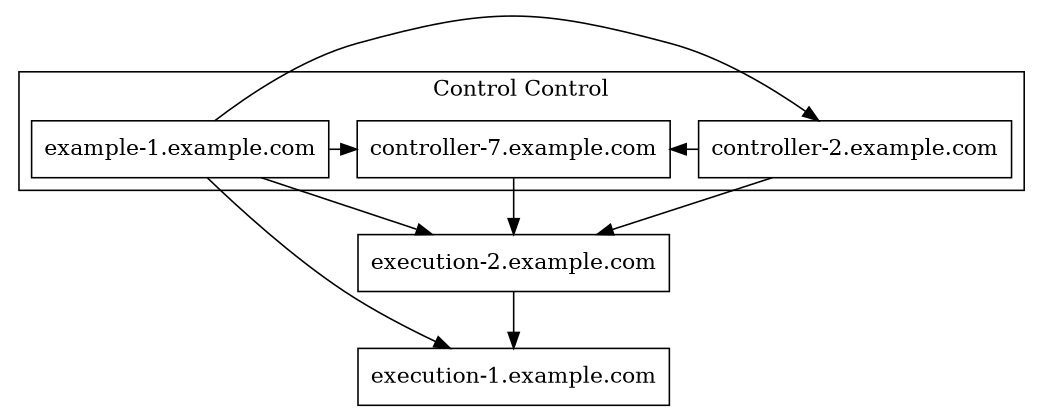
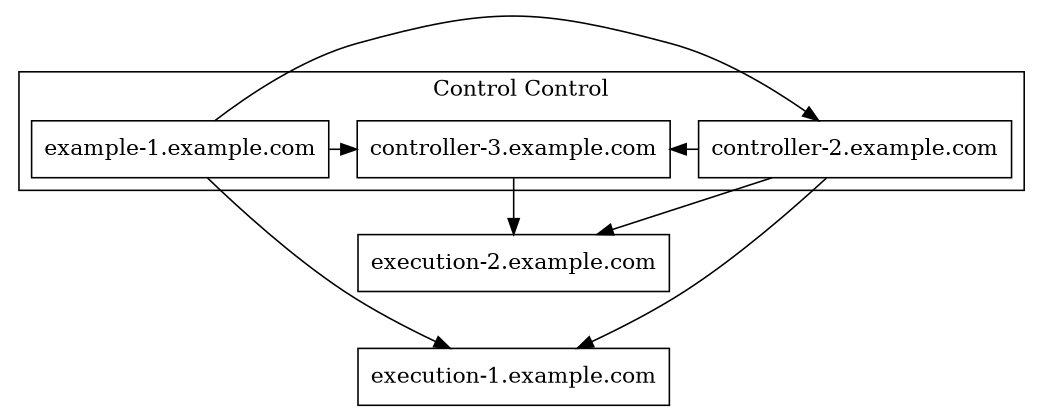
(514, 149) -> (514, 149)
(339, 204) -> none
(514, 312) -> (716, 270)
